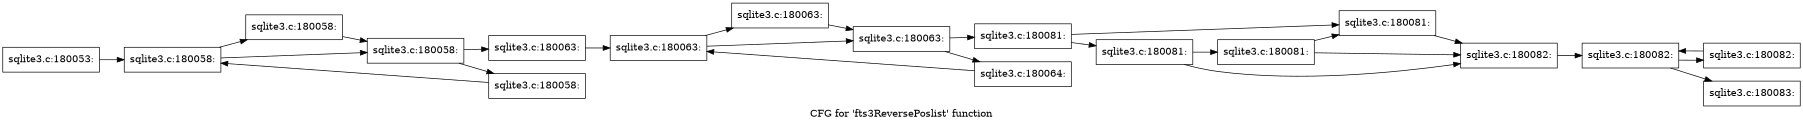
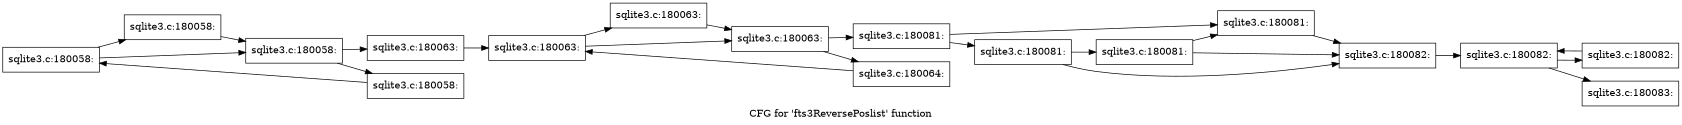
(51, 60) -> none
